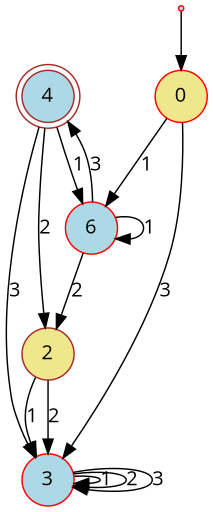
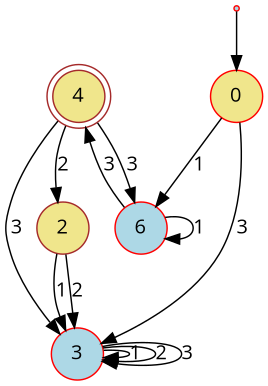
(48, 96) -> (79, 96)
(79, 165) -> (133, 165)
(72, 284) -> none
